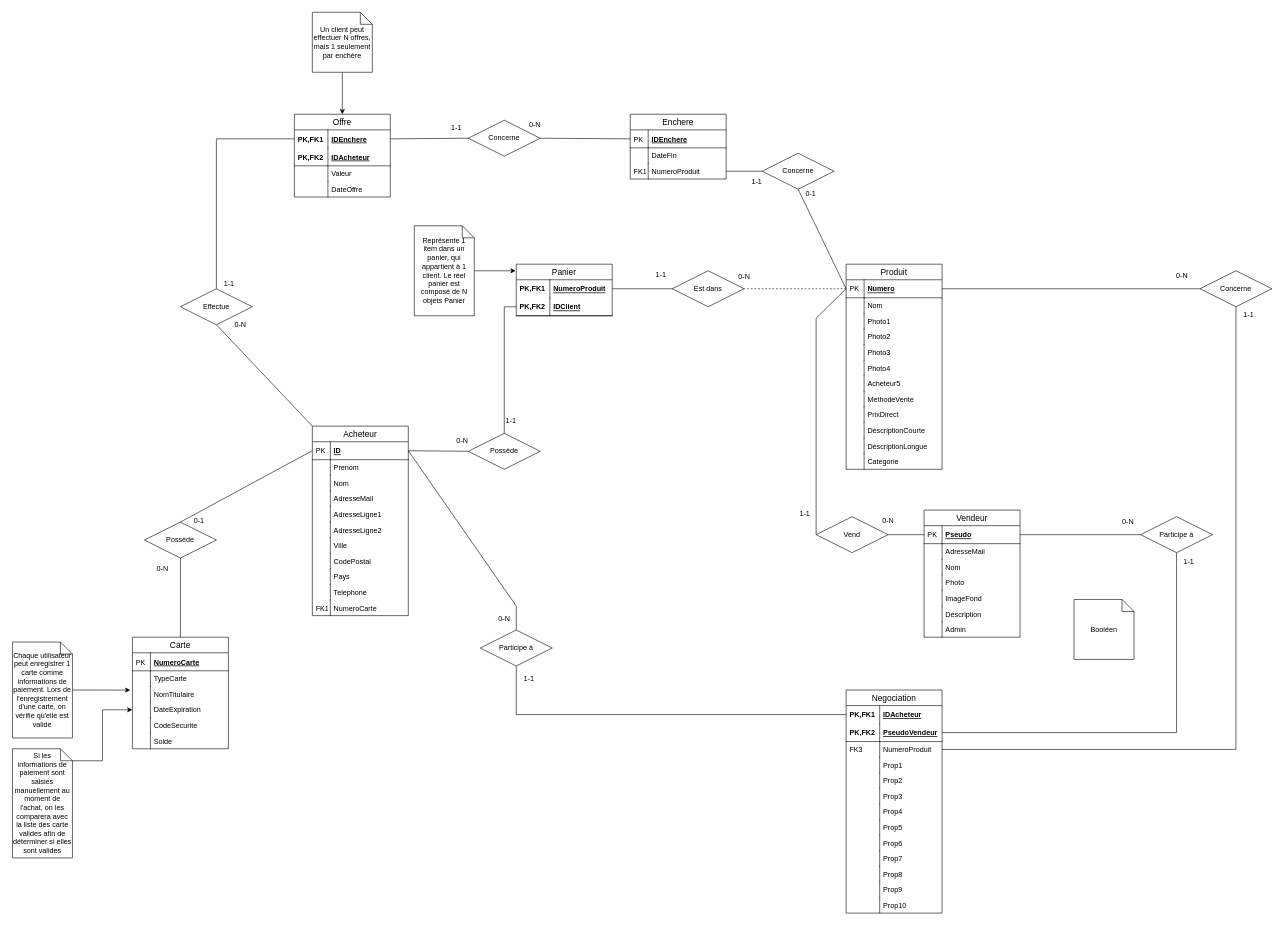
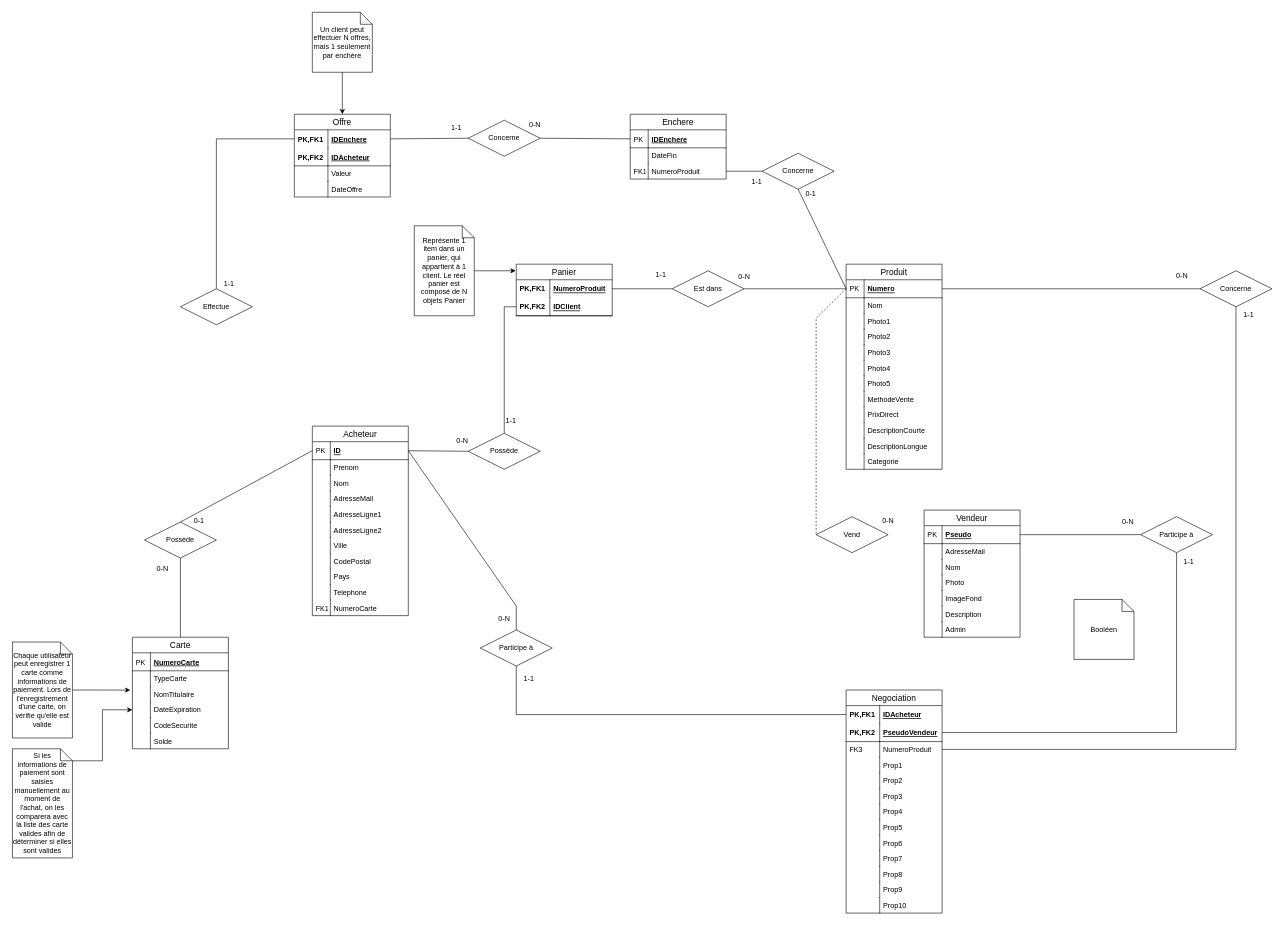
(793, 289) -> (793, 289)
(265, 376) -> none
(886, 384) -> (880, 384)
(816, 406) -> (816, 406)
(905, 535) -> none
